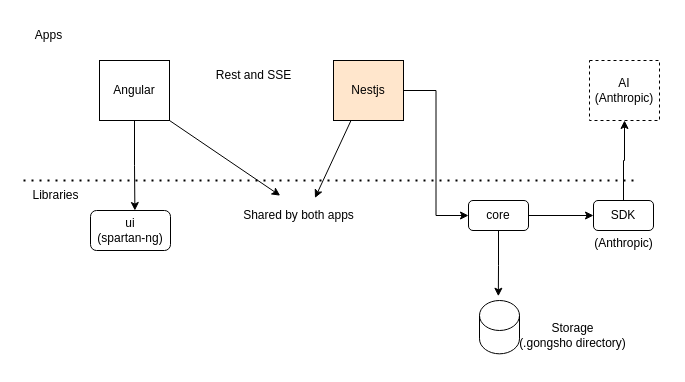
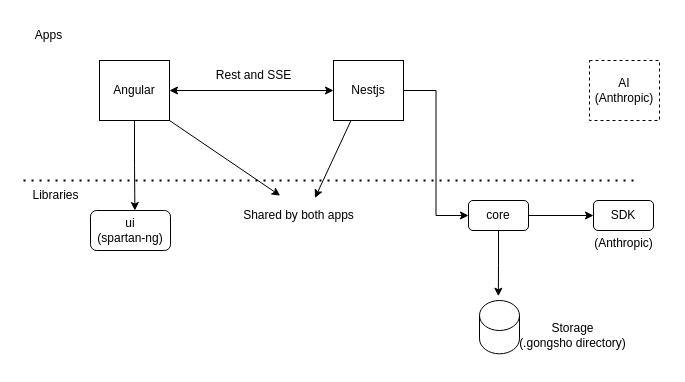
none -> (251, 91)
(369, 91) -> (369, 91)
(624, 164) -> none
